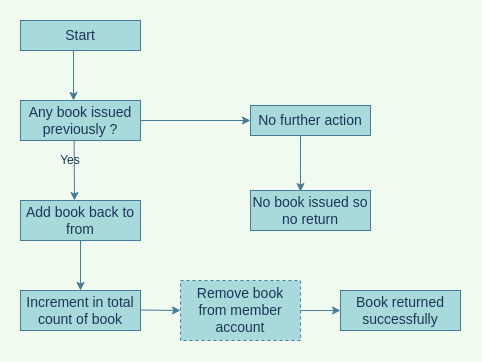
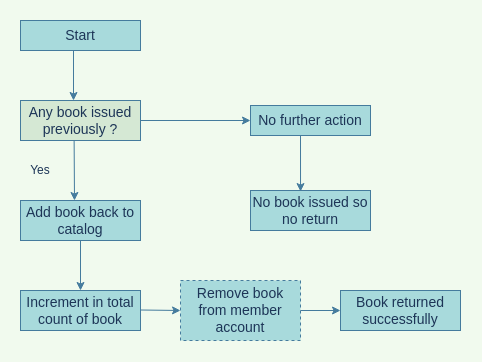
(81, 121) -> (81, 121)
(71, 161) -> (41, 171)
(81, 221) -> (81, 221)
